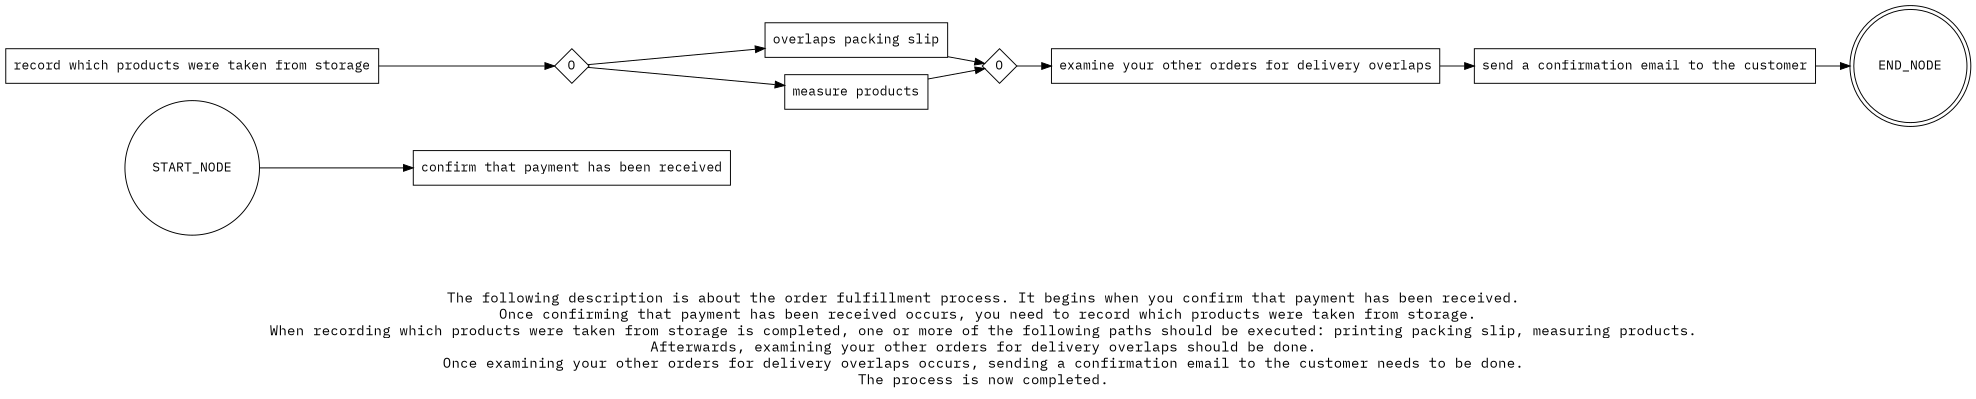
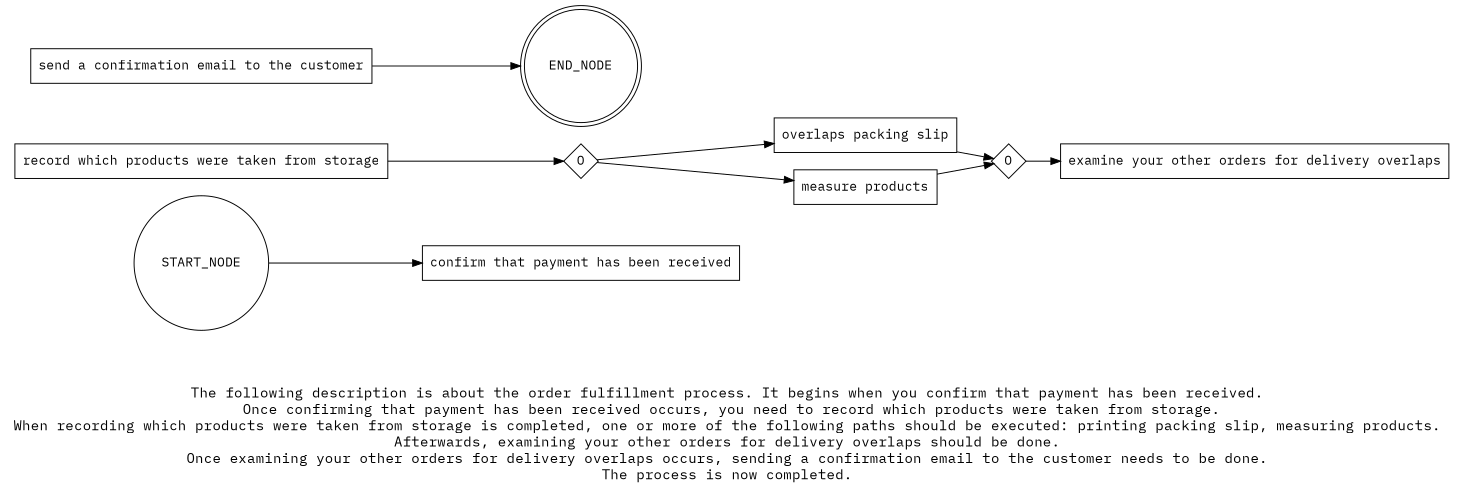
(1452, 66) -> none
